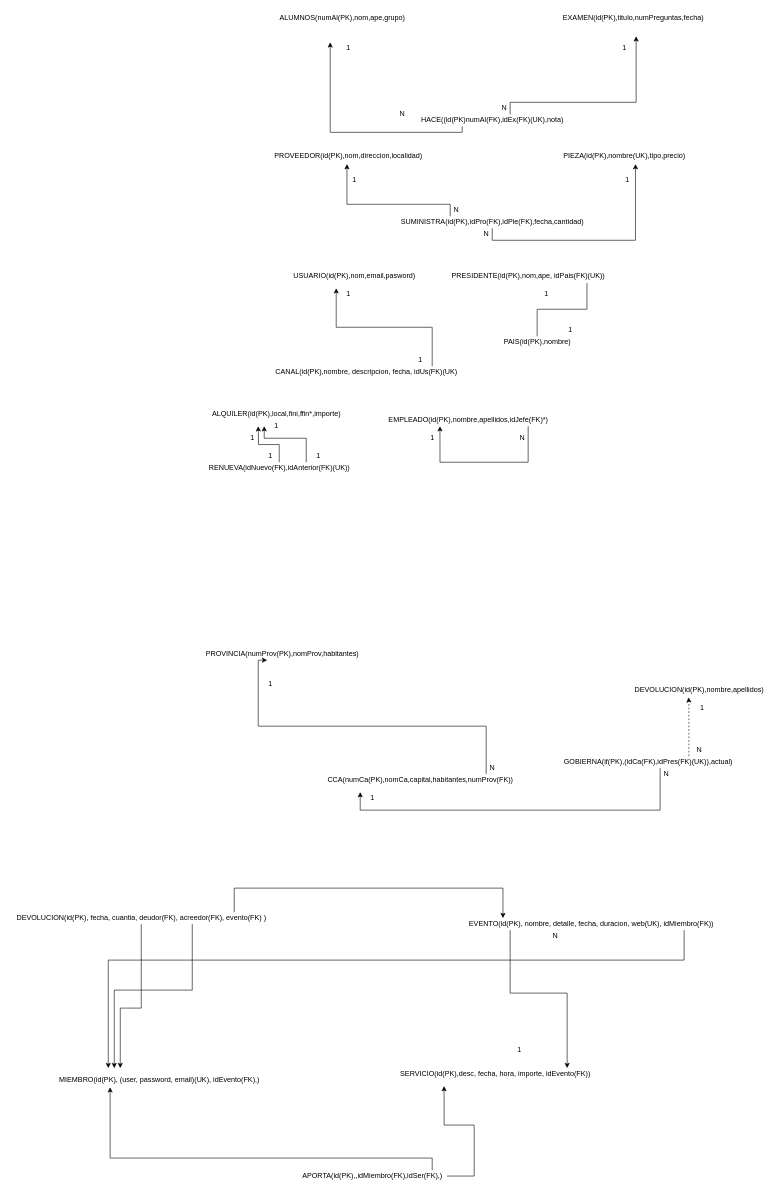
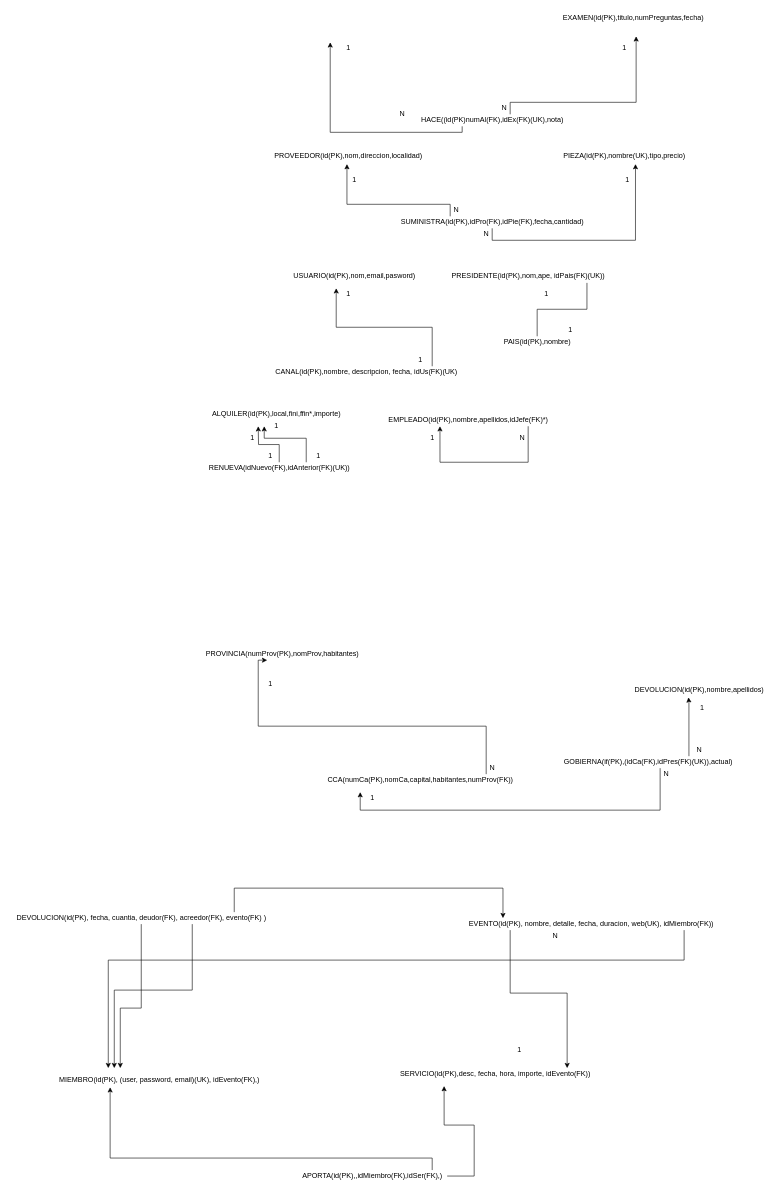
(342, 18) -> none
(689, 728) -> (689, 728)
